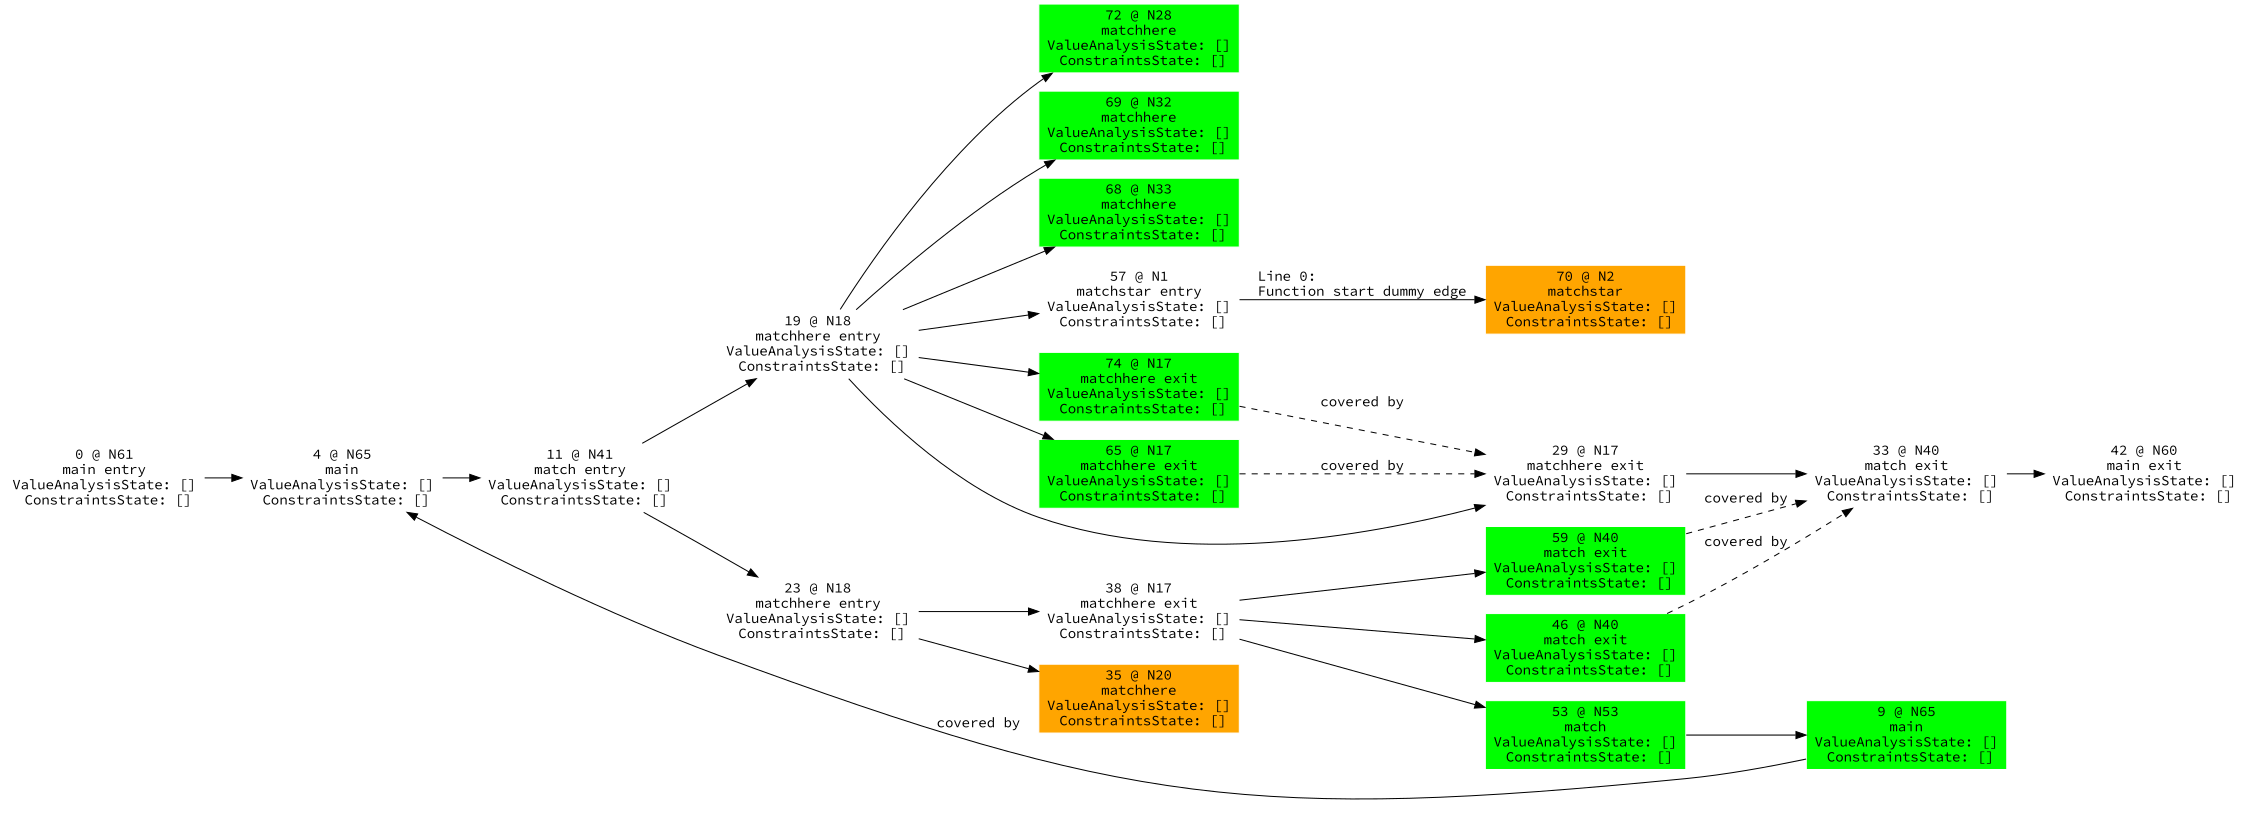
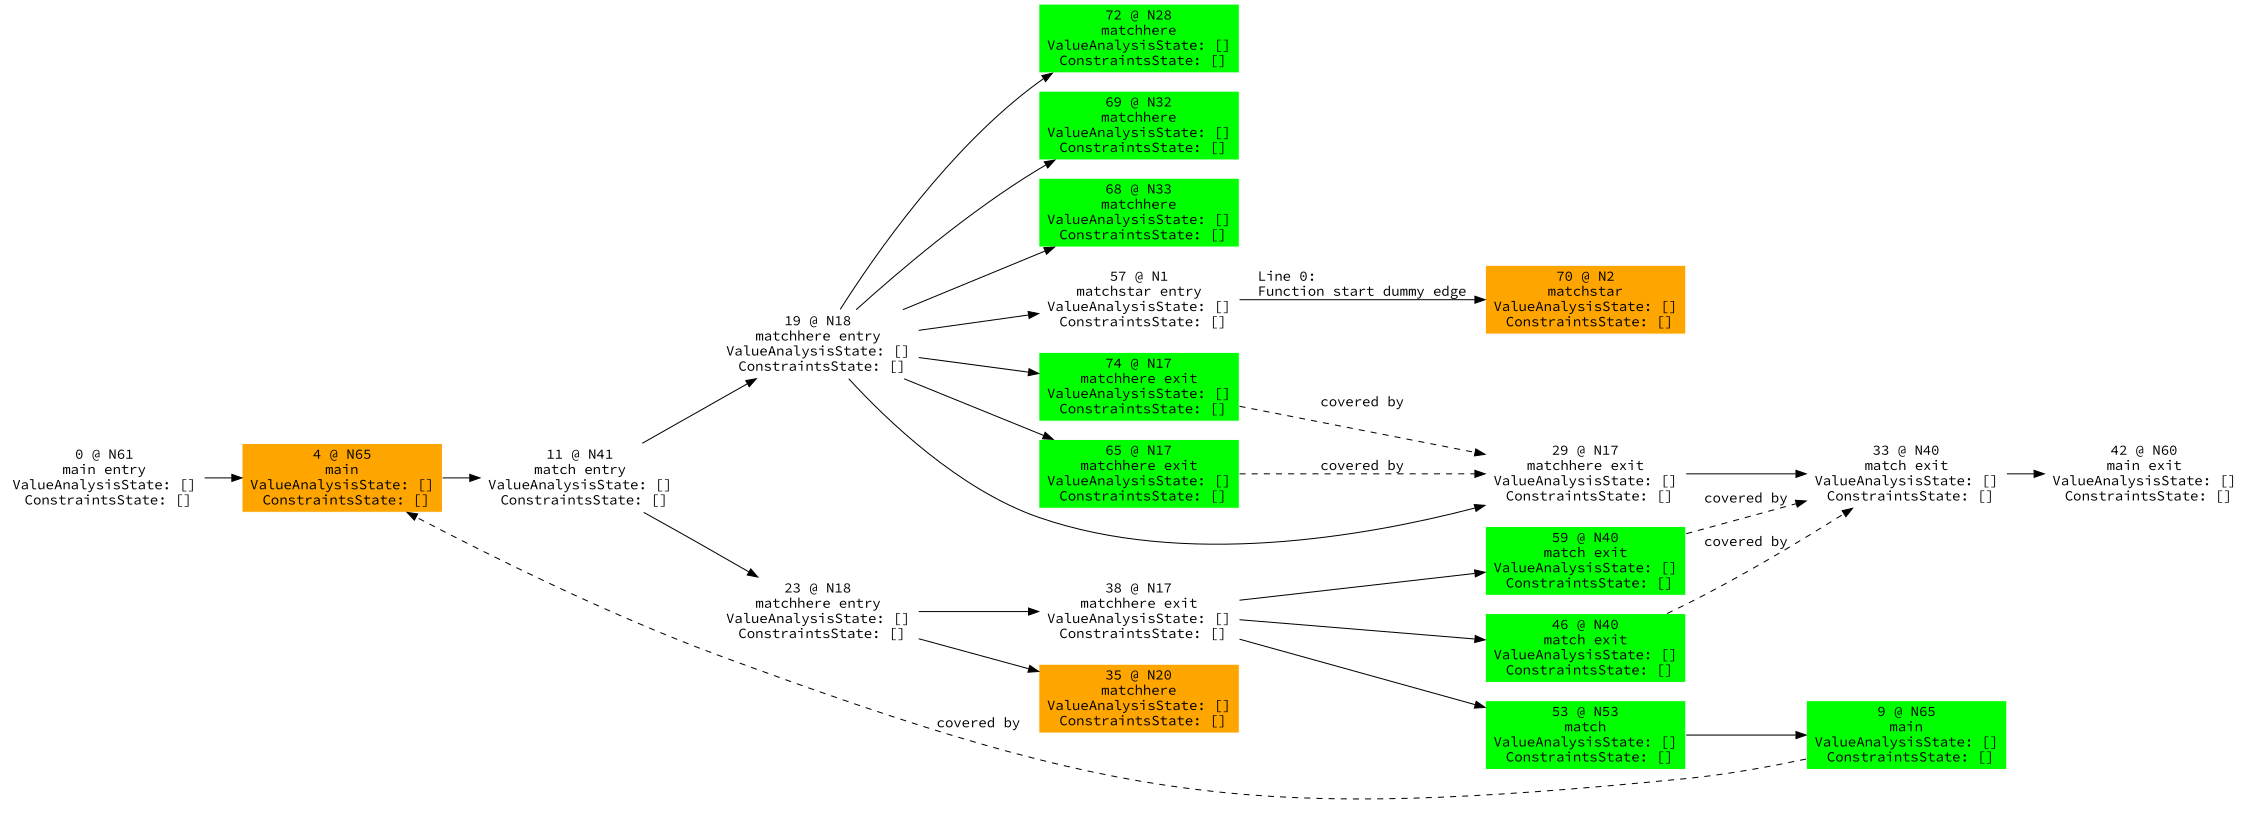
(342, 478) -> (342, 478)
(1089, 771) -> (1089, 771)
